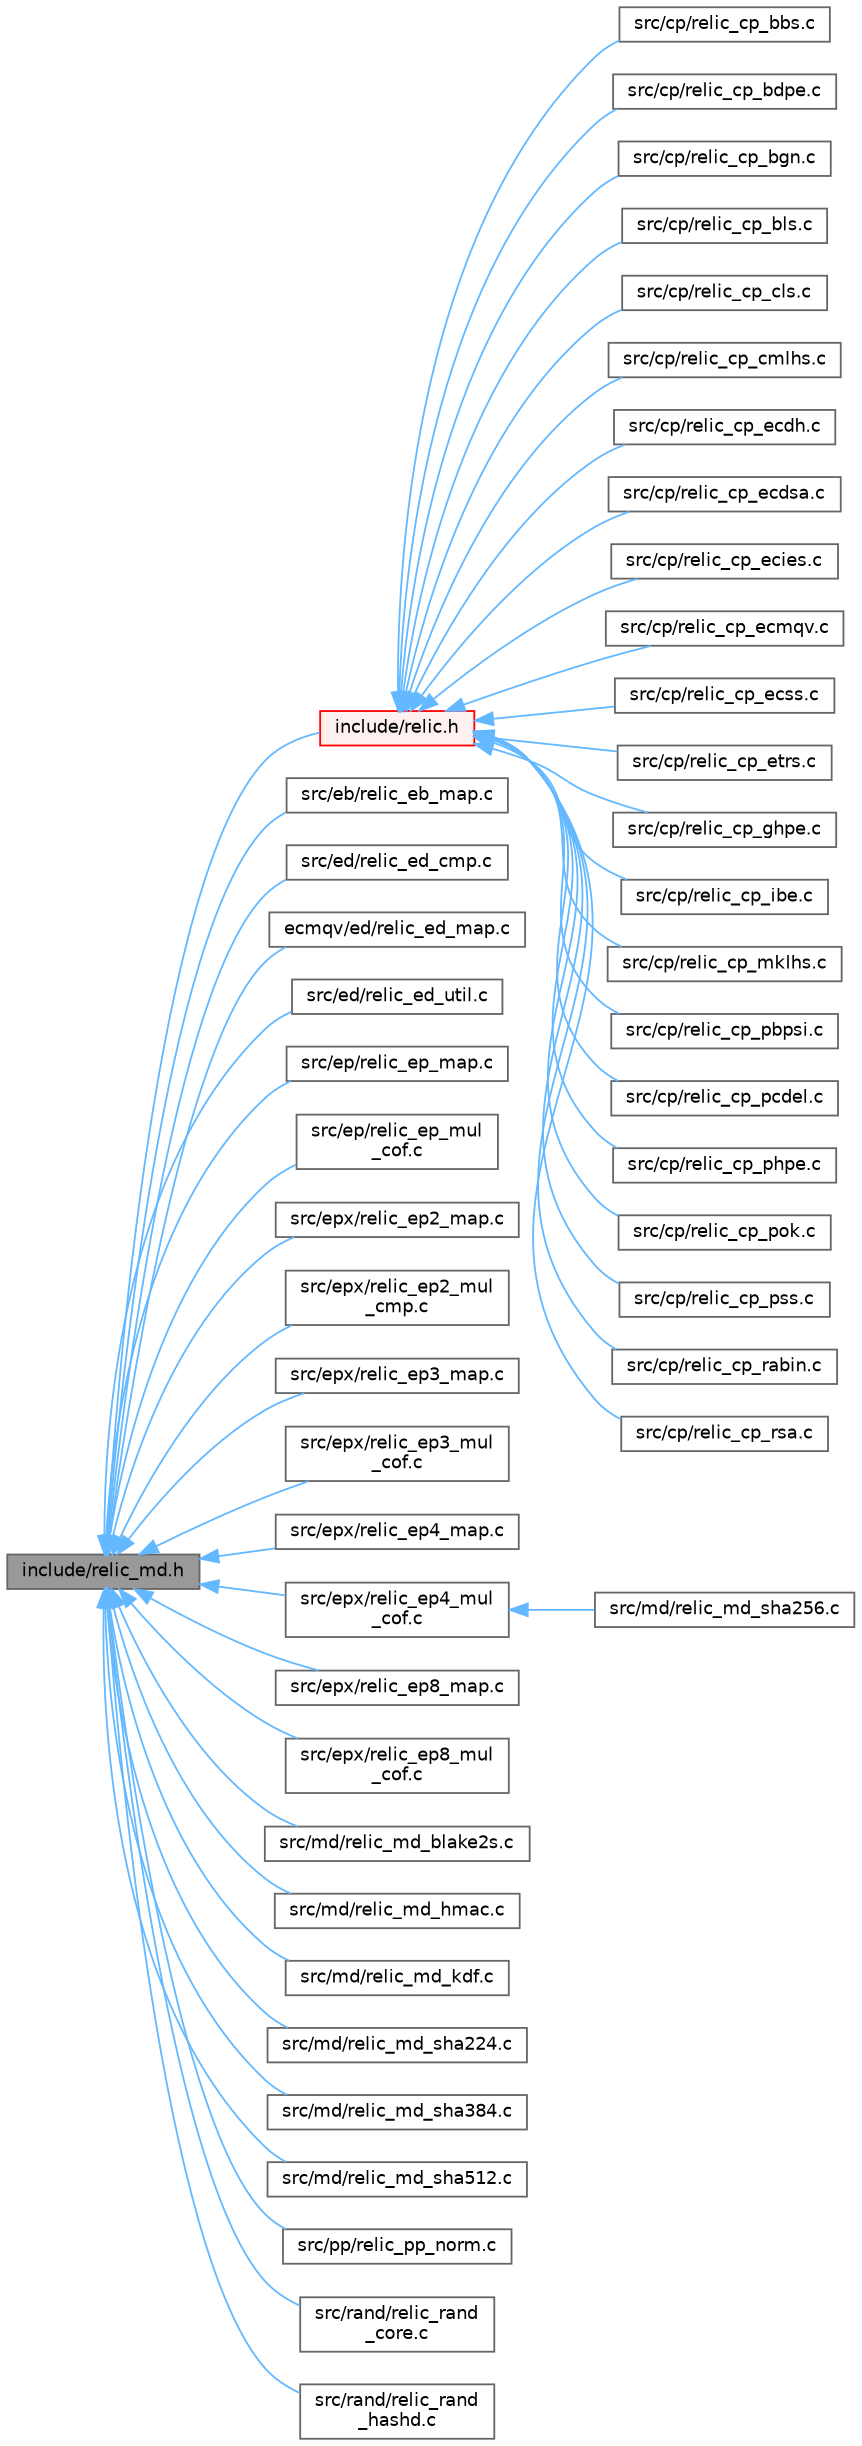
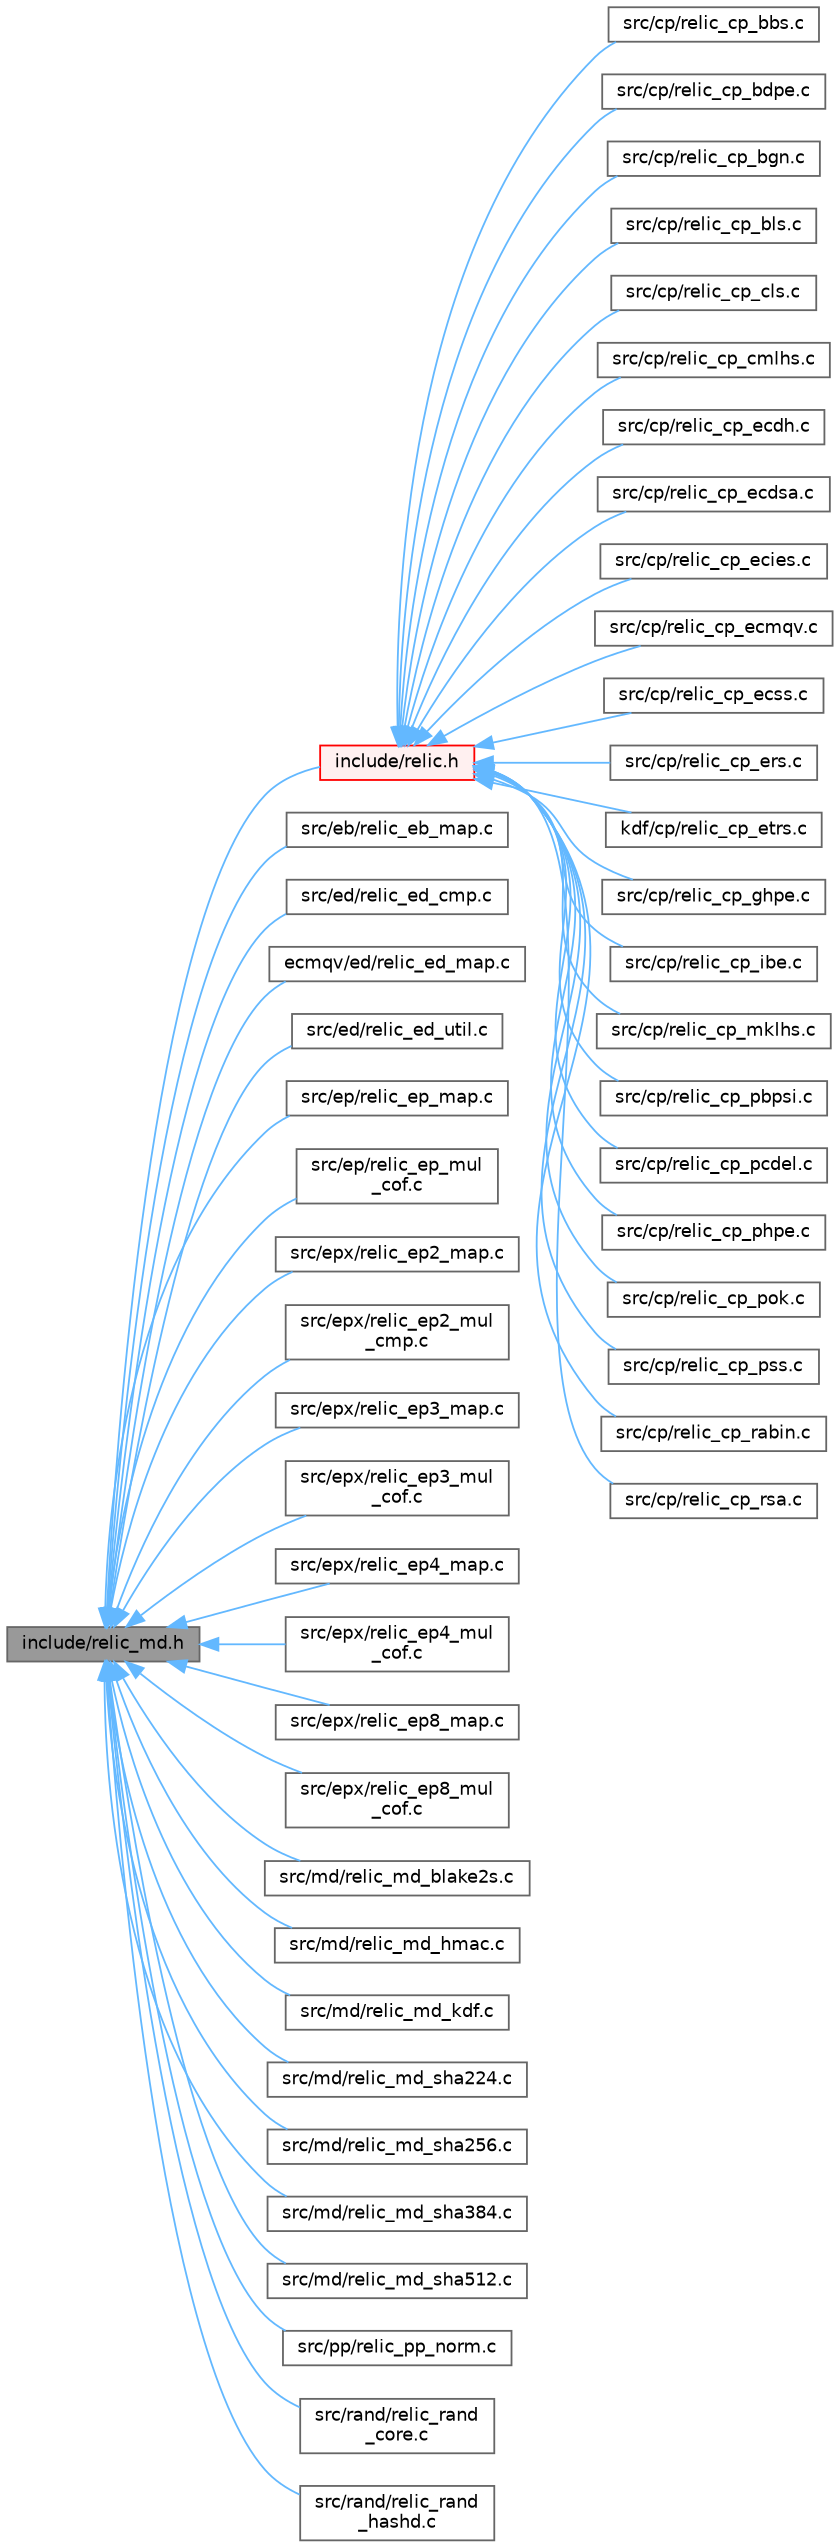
none -> (714, 763)
(725, 763) -> (714, 830)
(561, 1610) -> (175, 1983)
